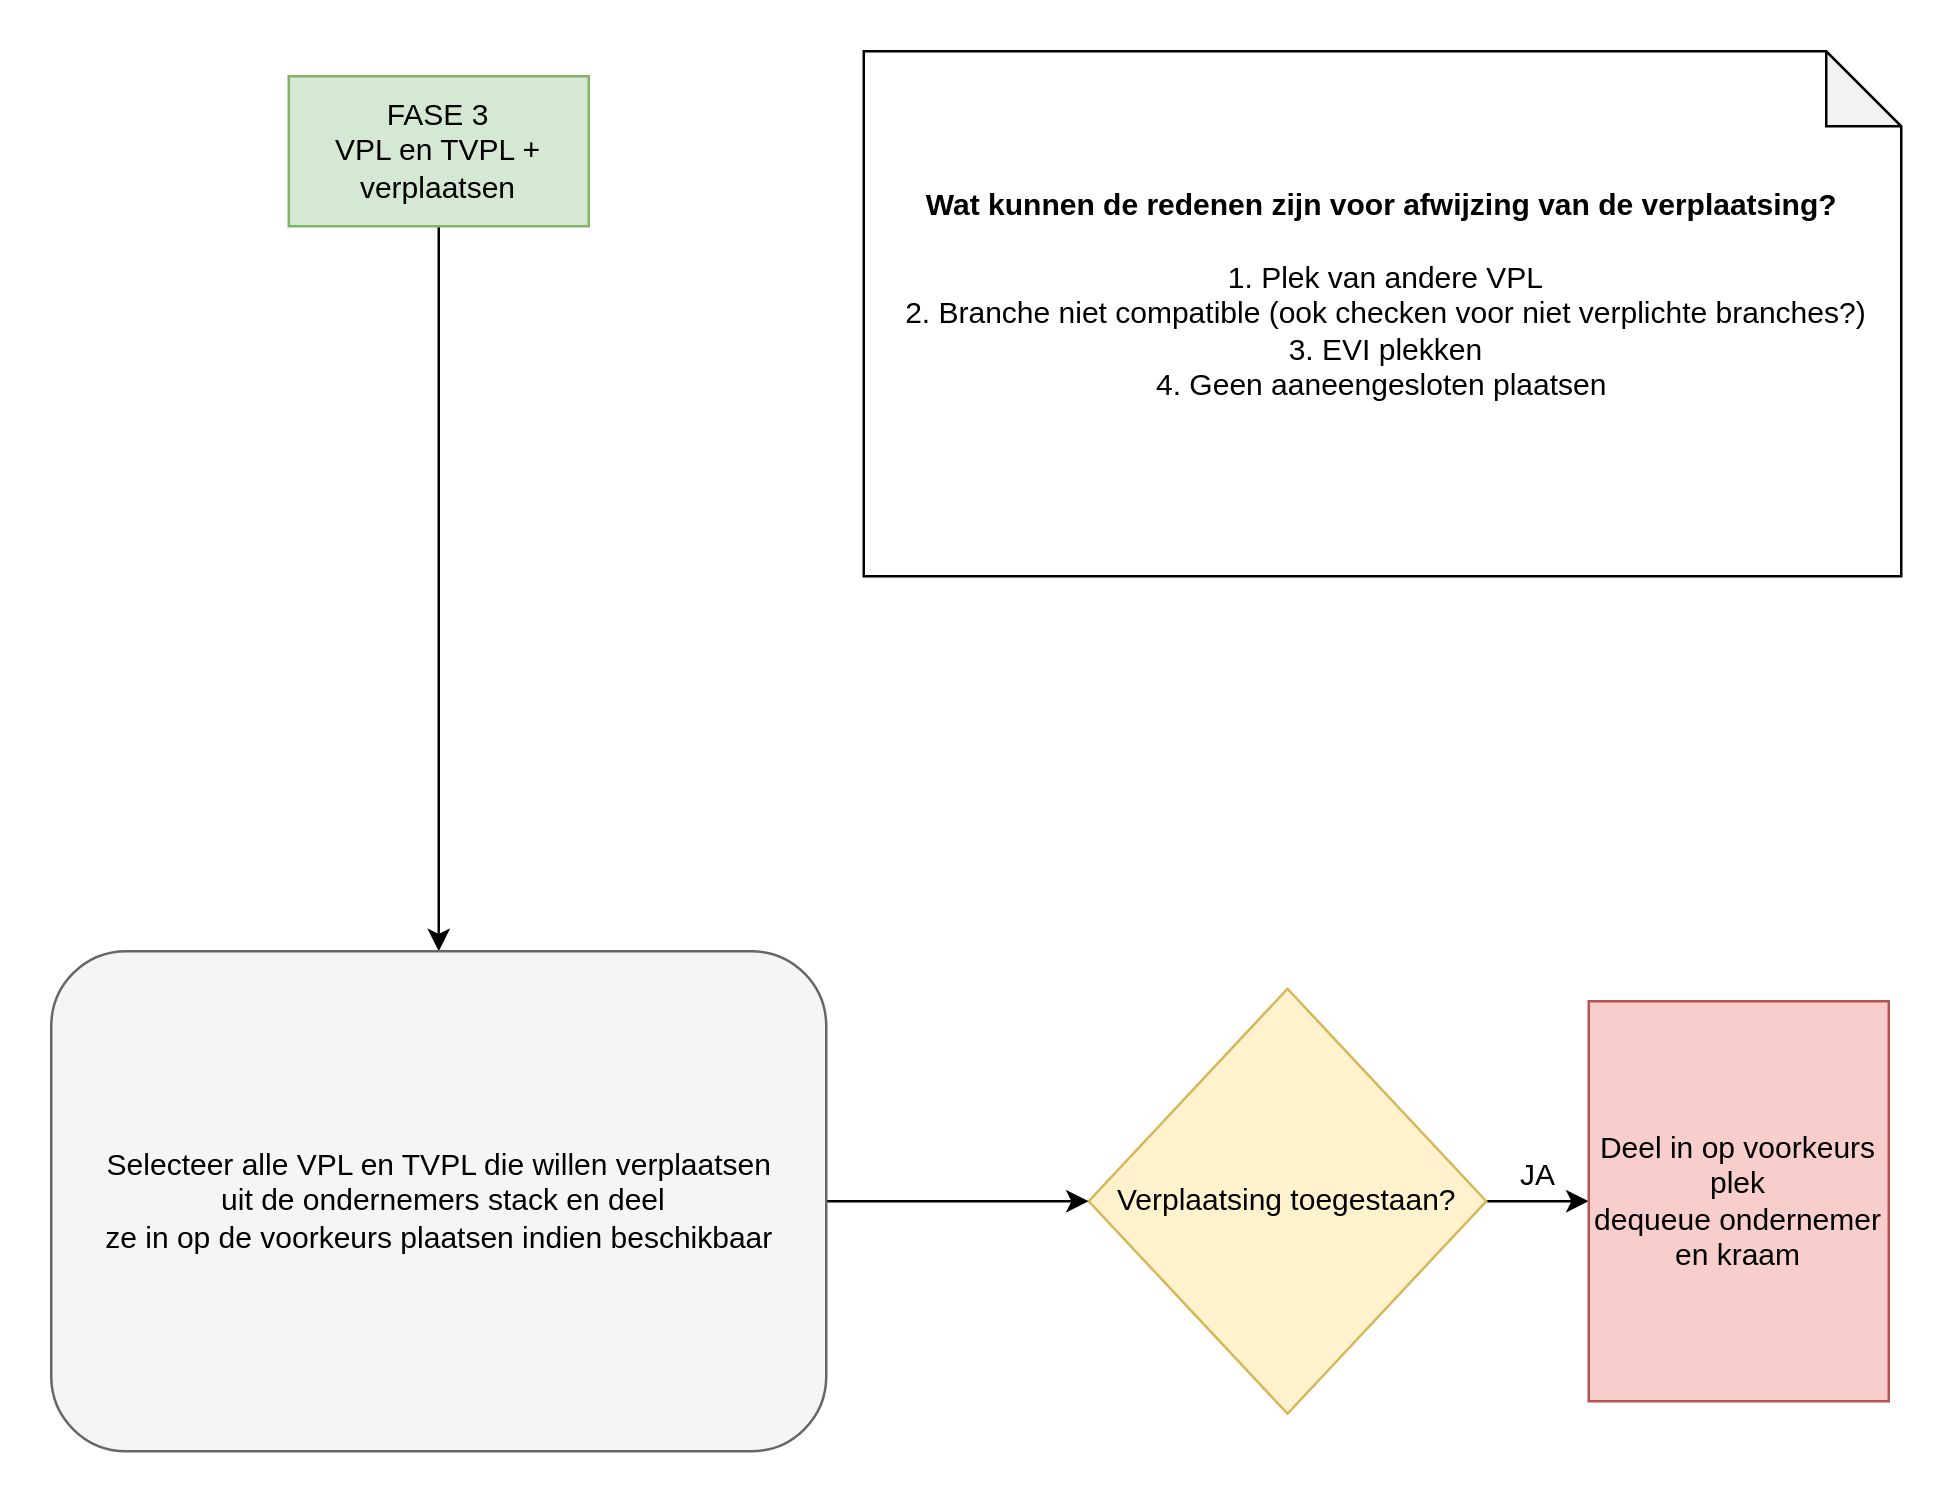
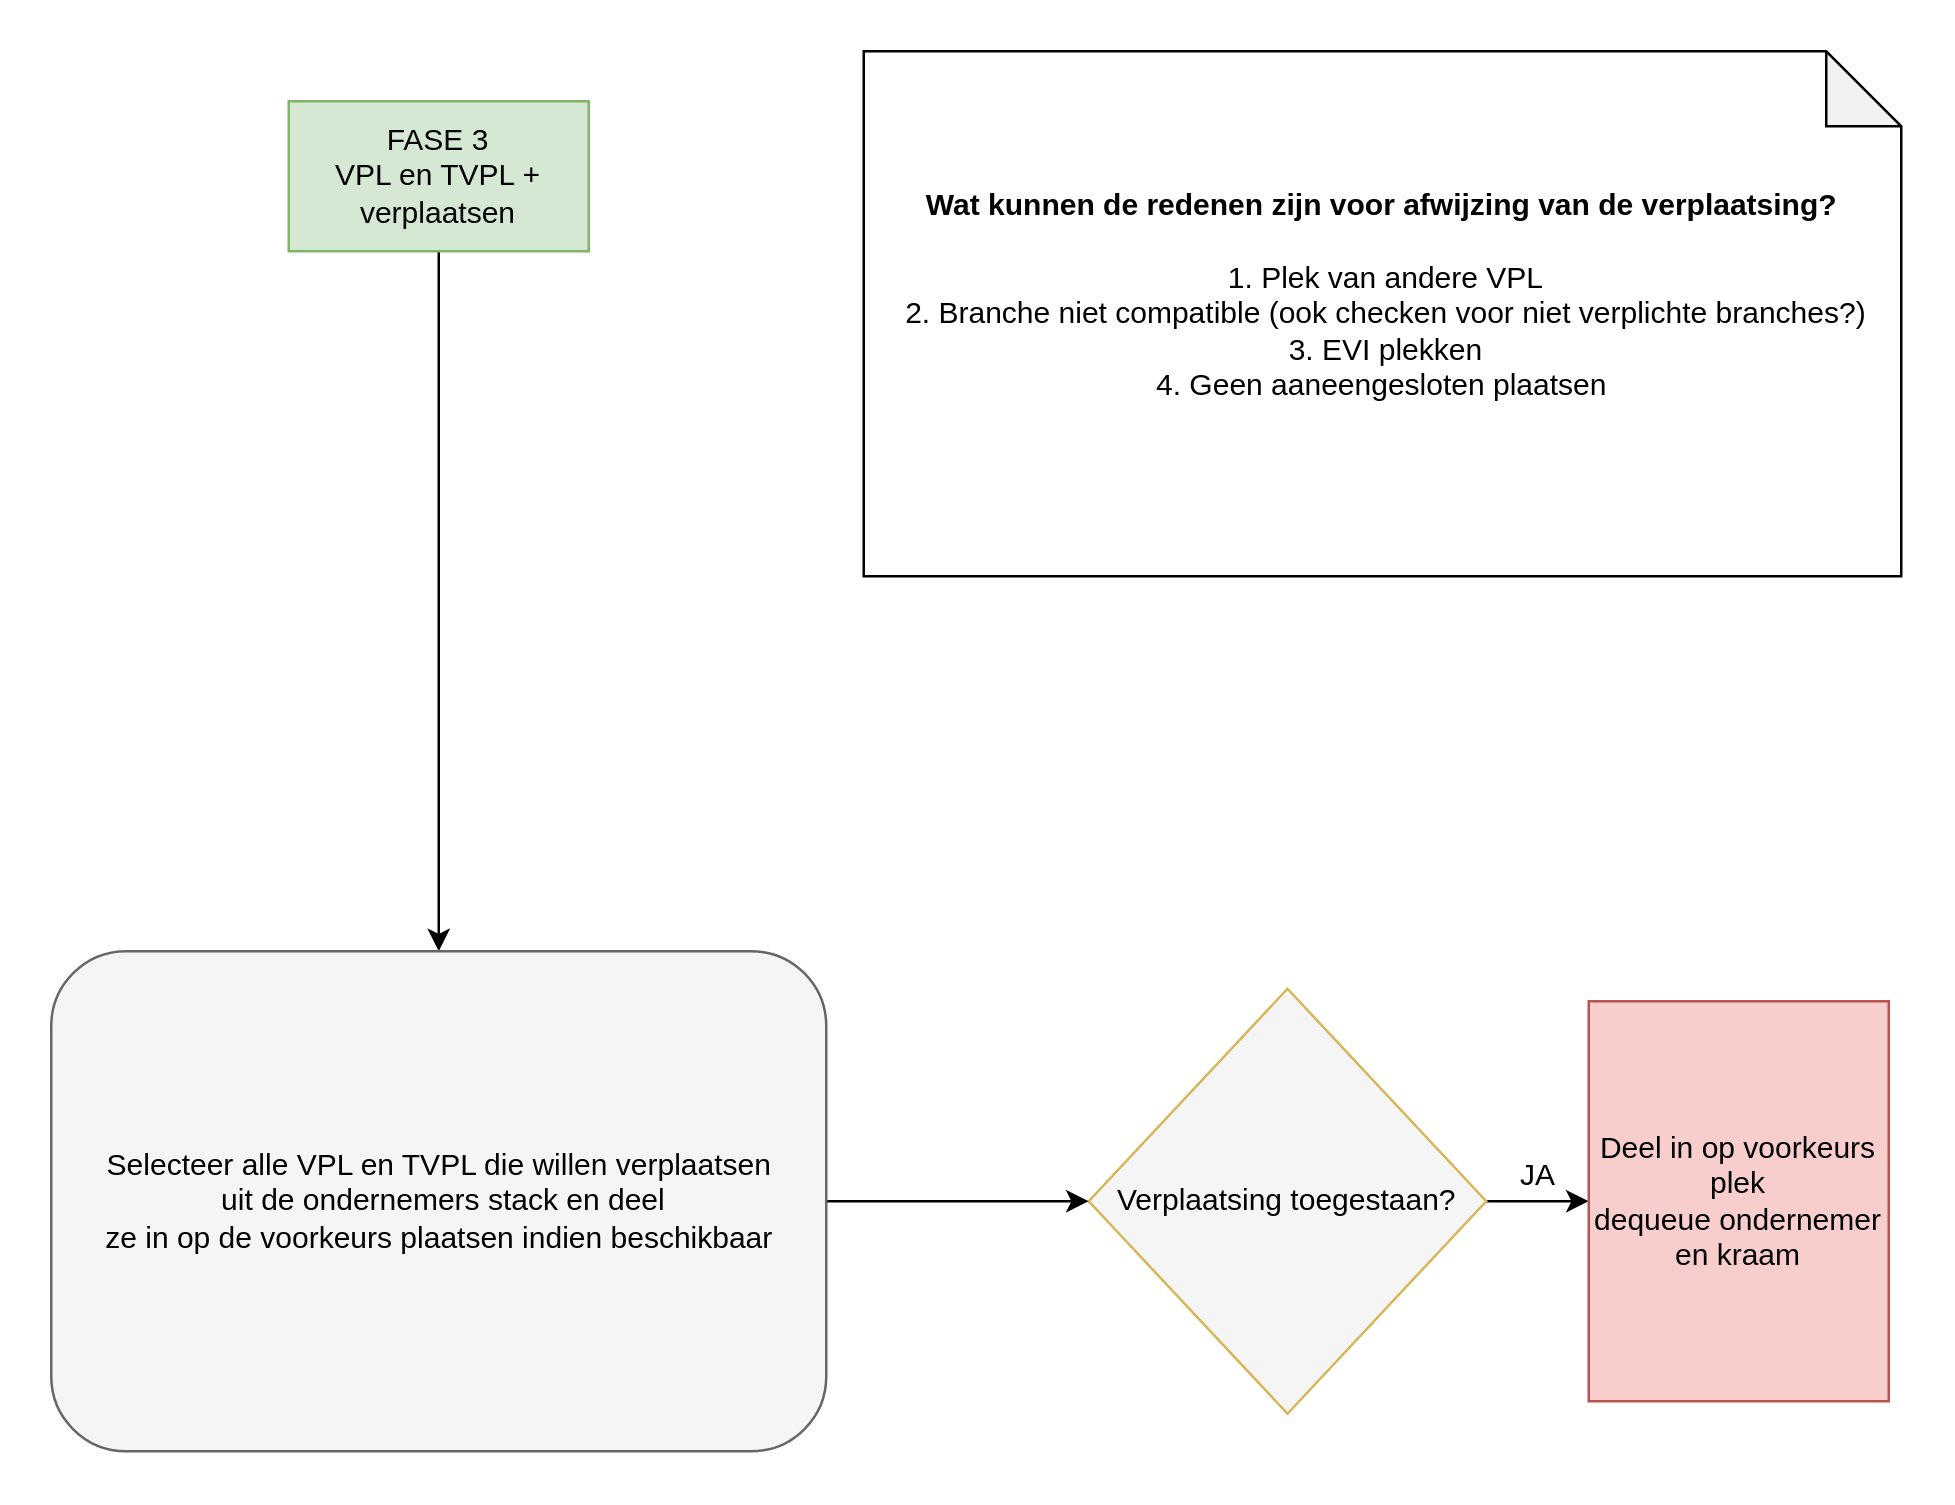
(439, 151) -> (439, 176)
(1288, 1201) -> (1288, 1201)
